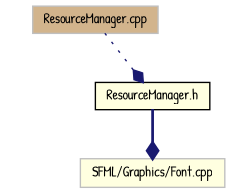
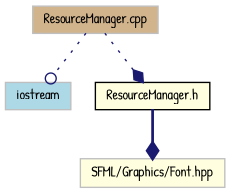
none -> (38, 96)
(153, 173) -> (153, 173)
